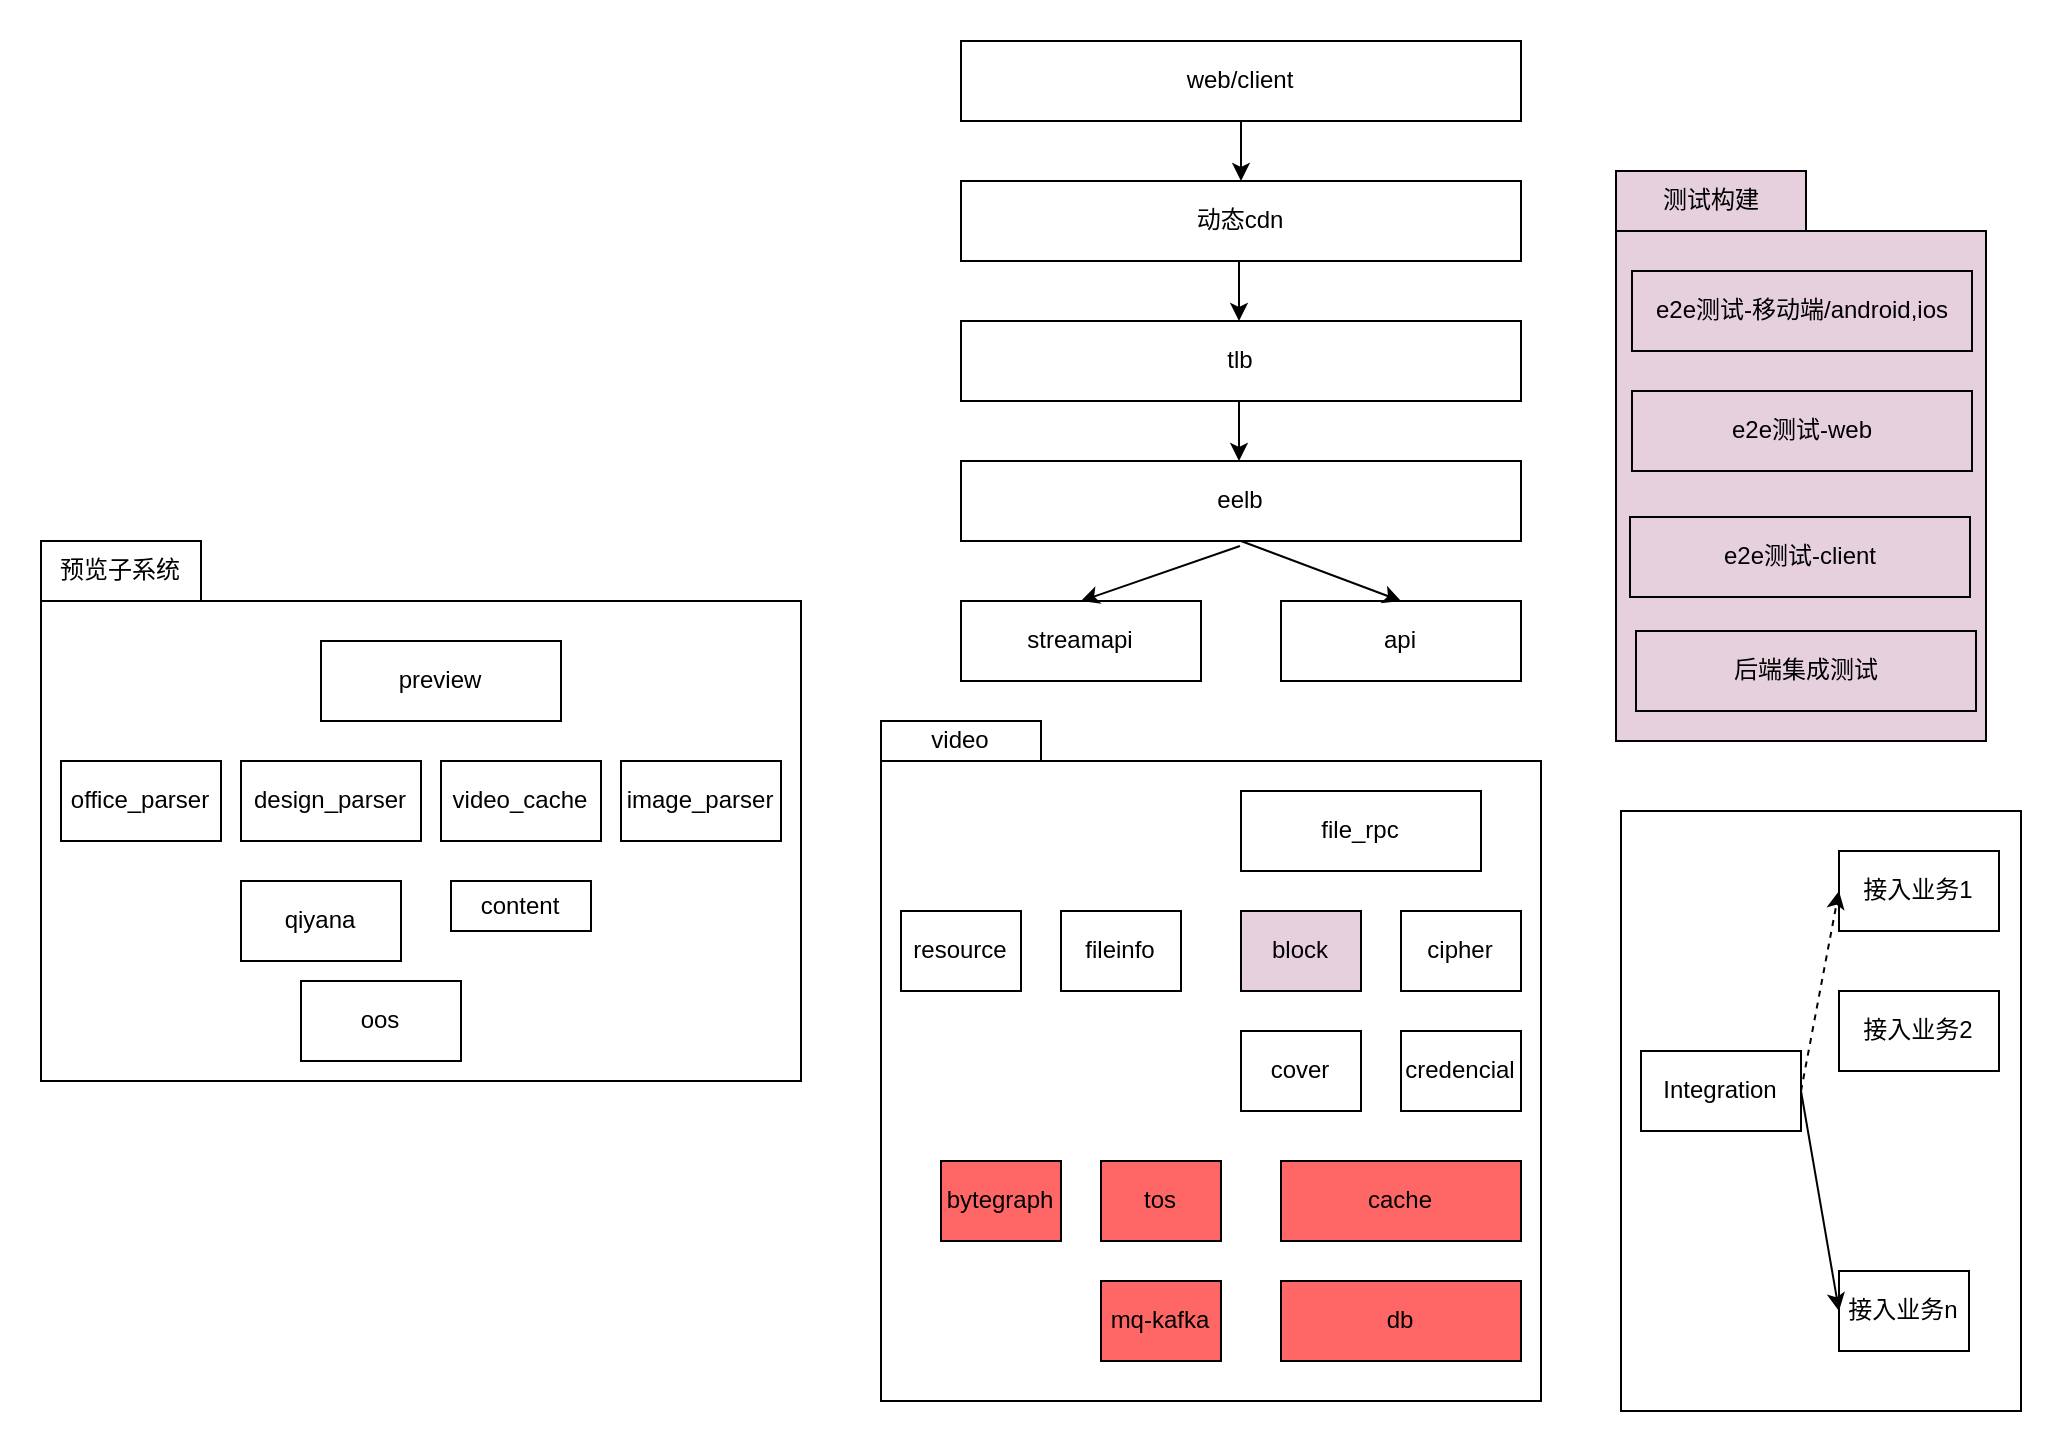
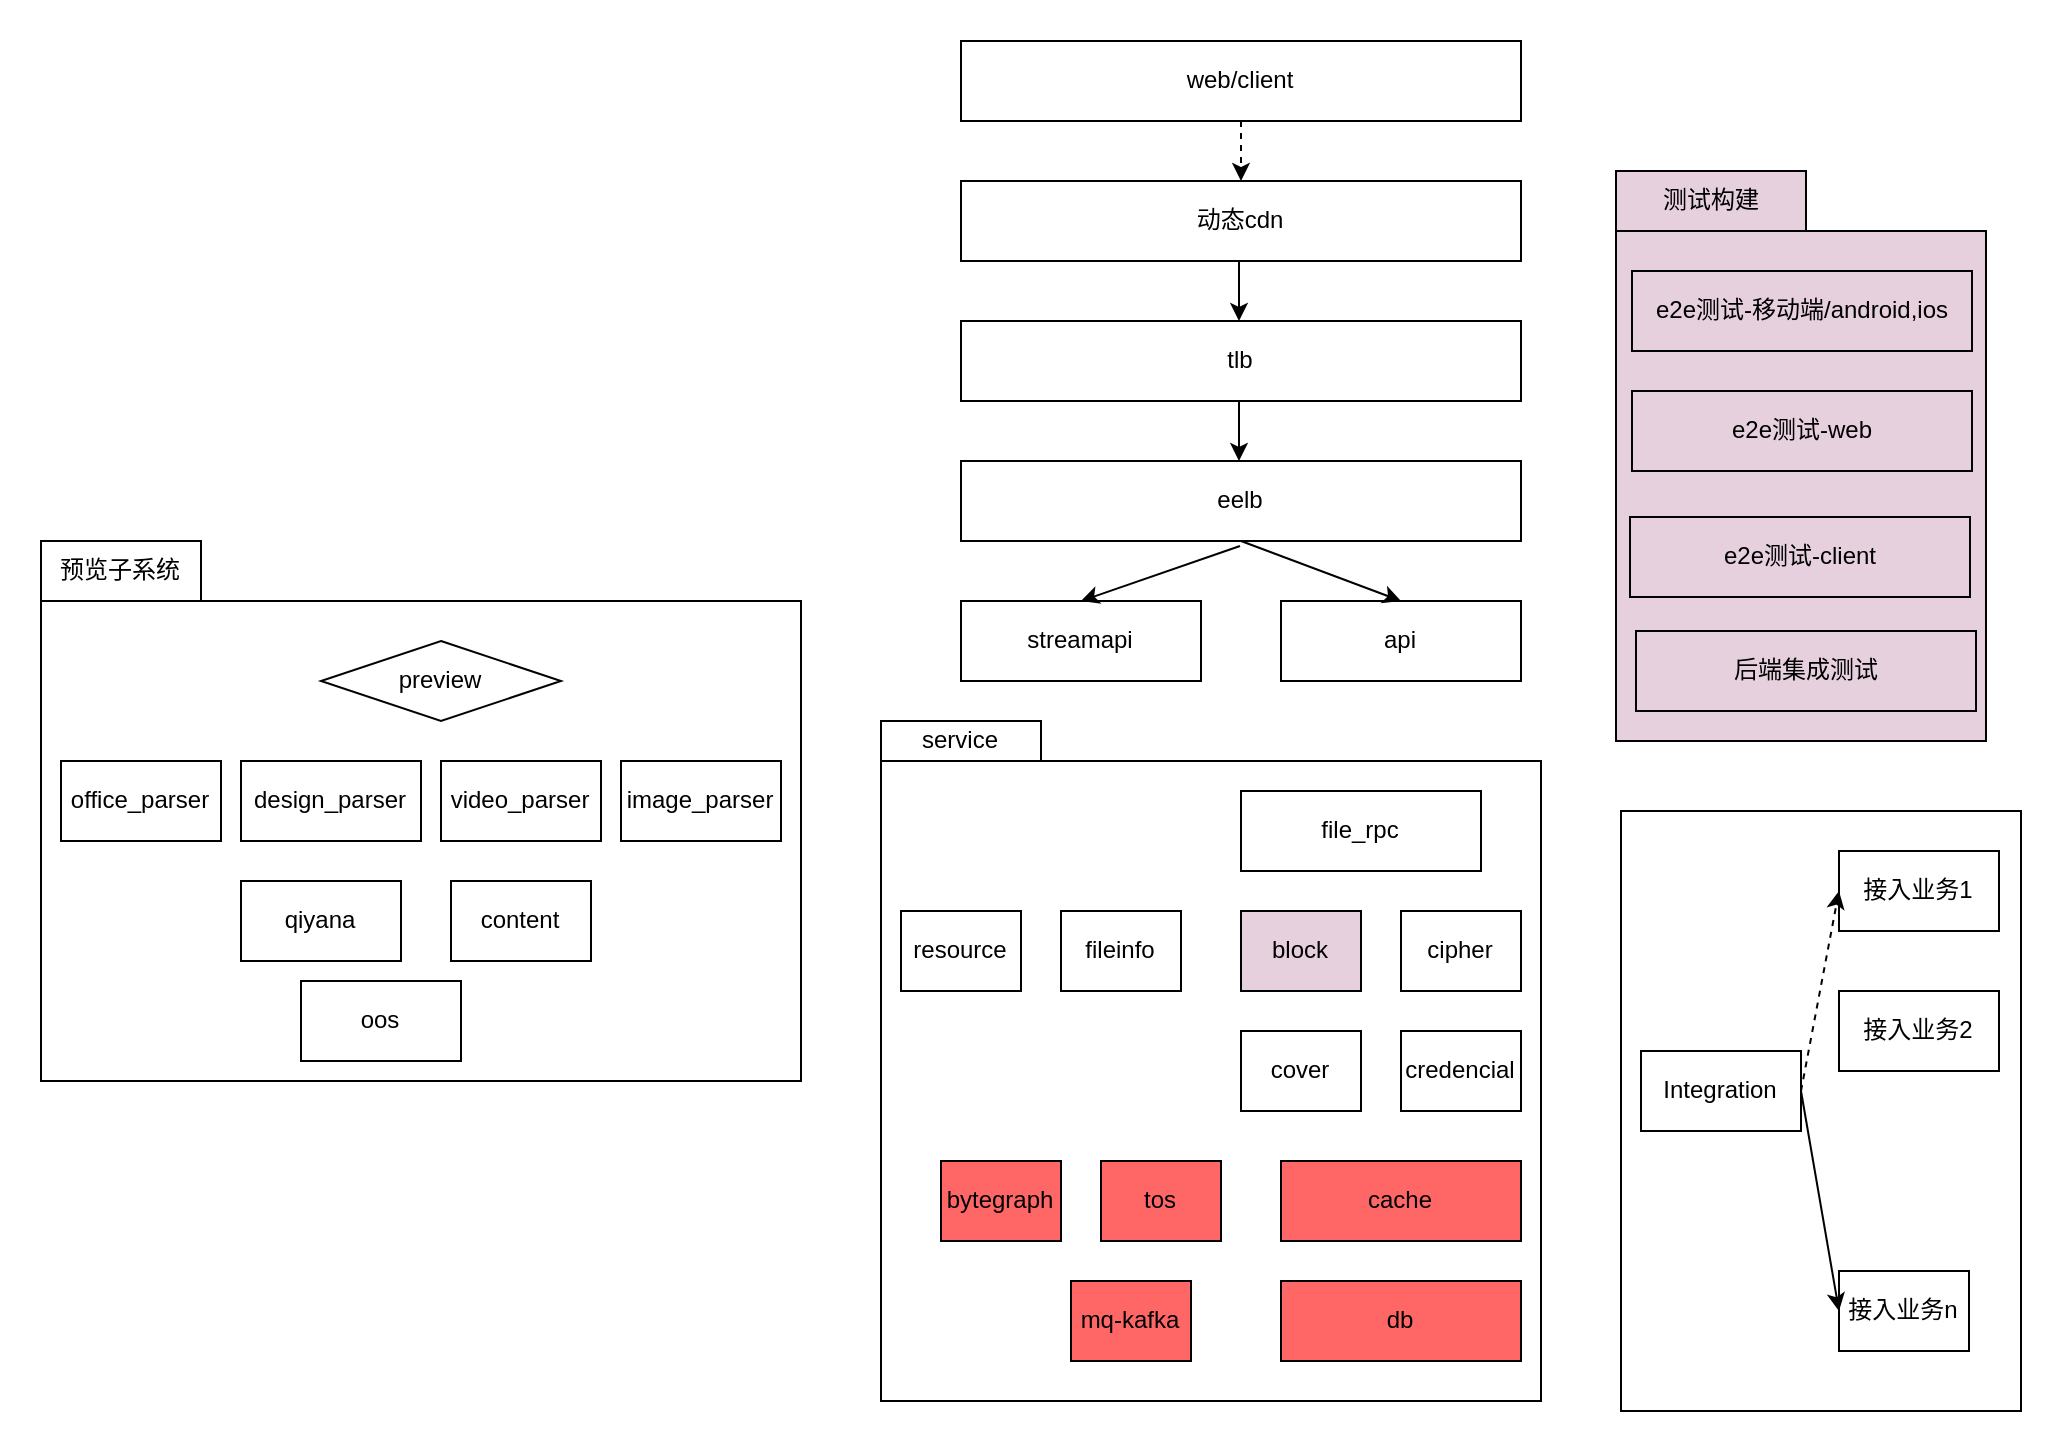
(1241, 146) -> (1241, 146)
(441, 681) -> (441, 681)
(961, 741) -> (961, 741)
(521, 801) -> (521, 801)
(521, 906) -> (521, 921)
(1161, 1321) -> (1131, 1321)
